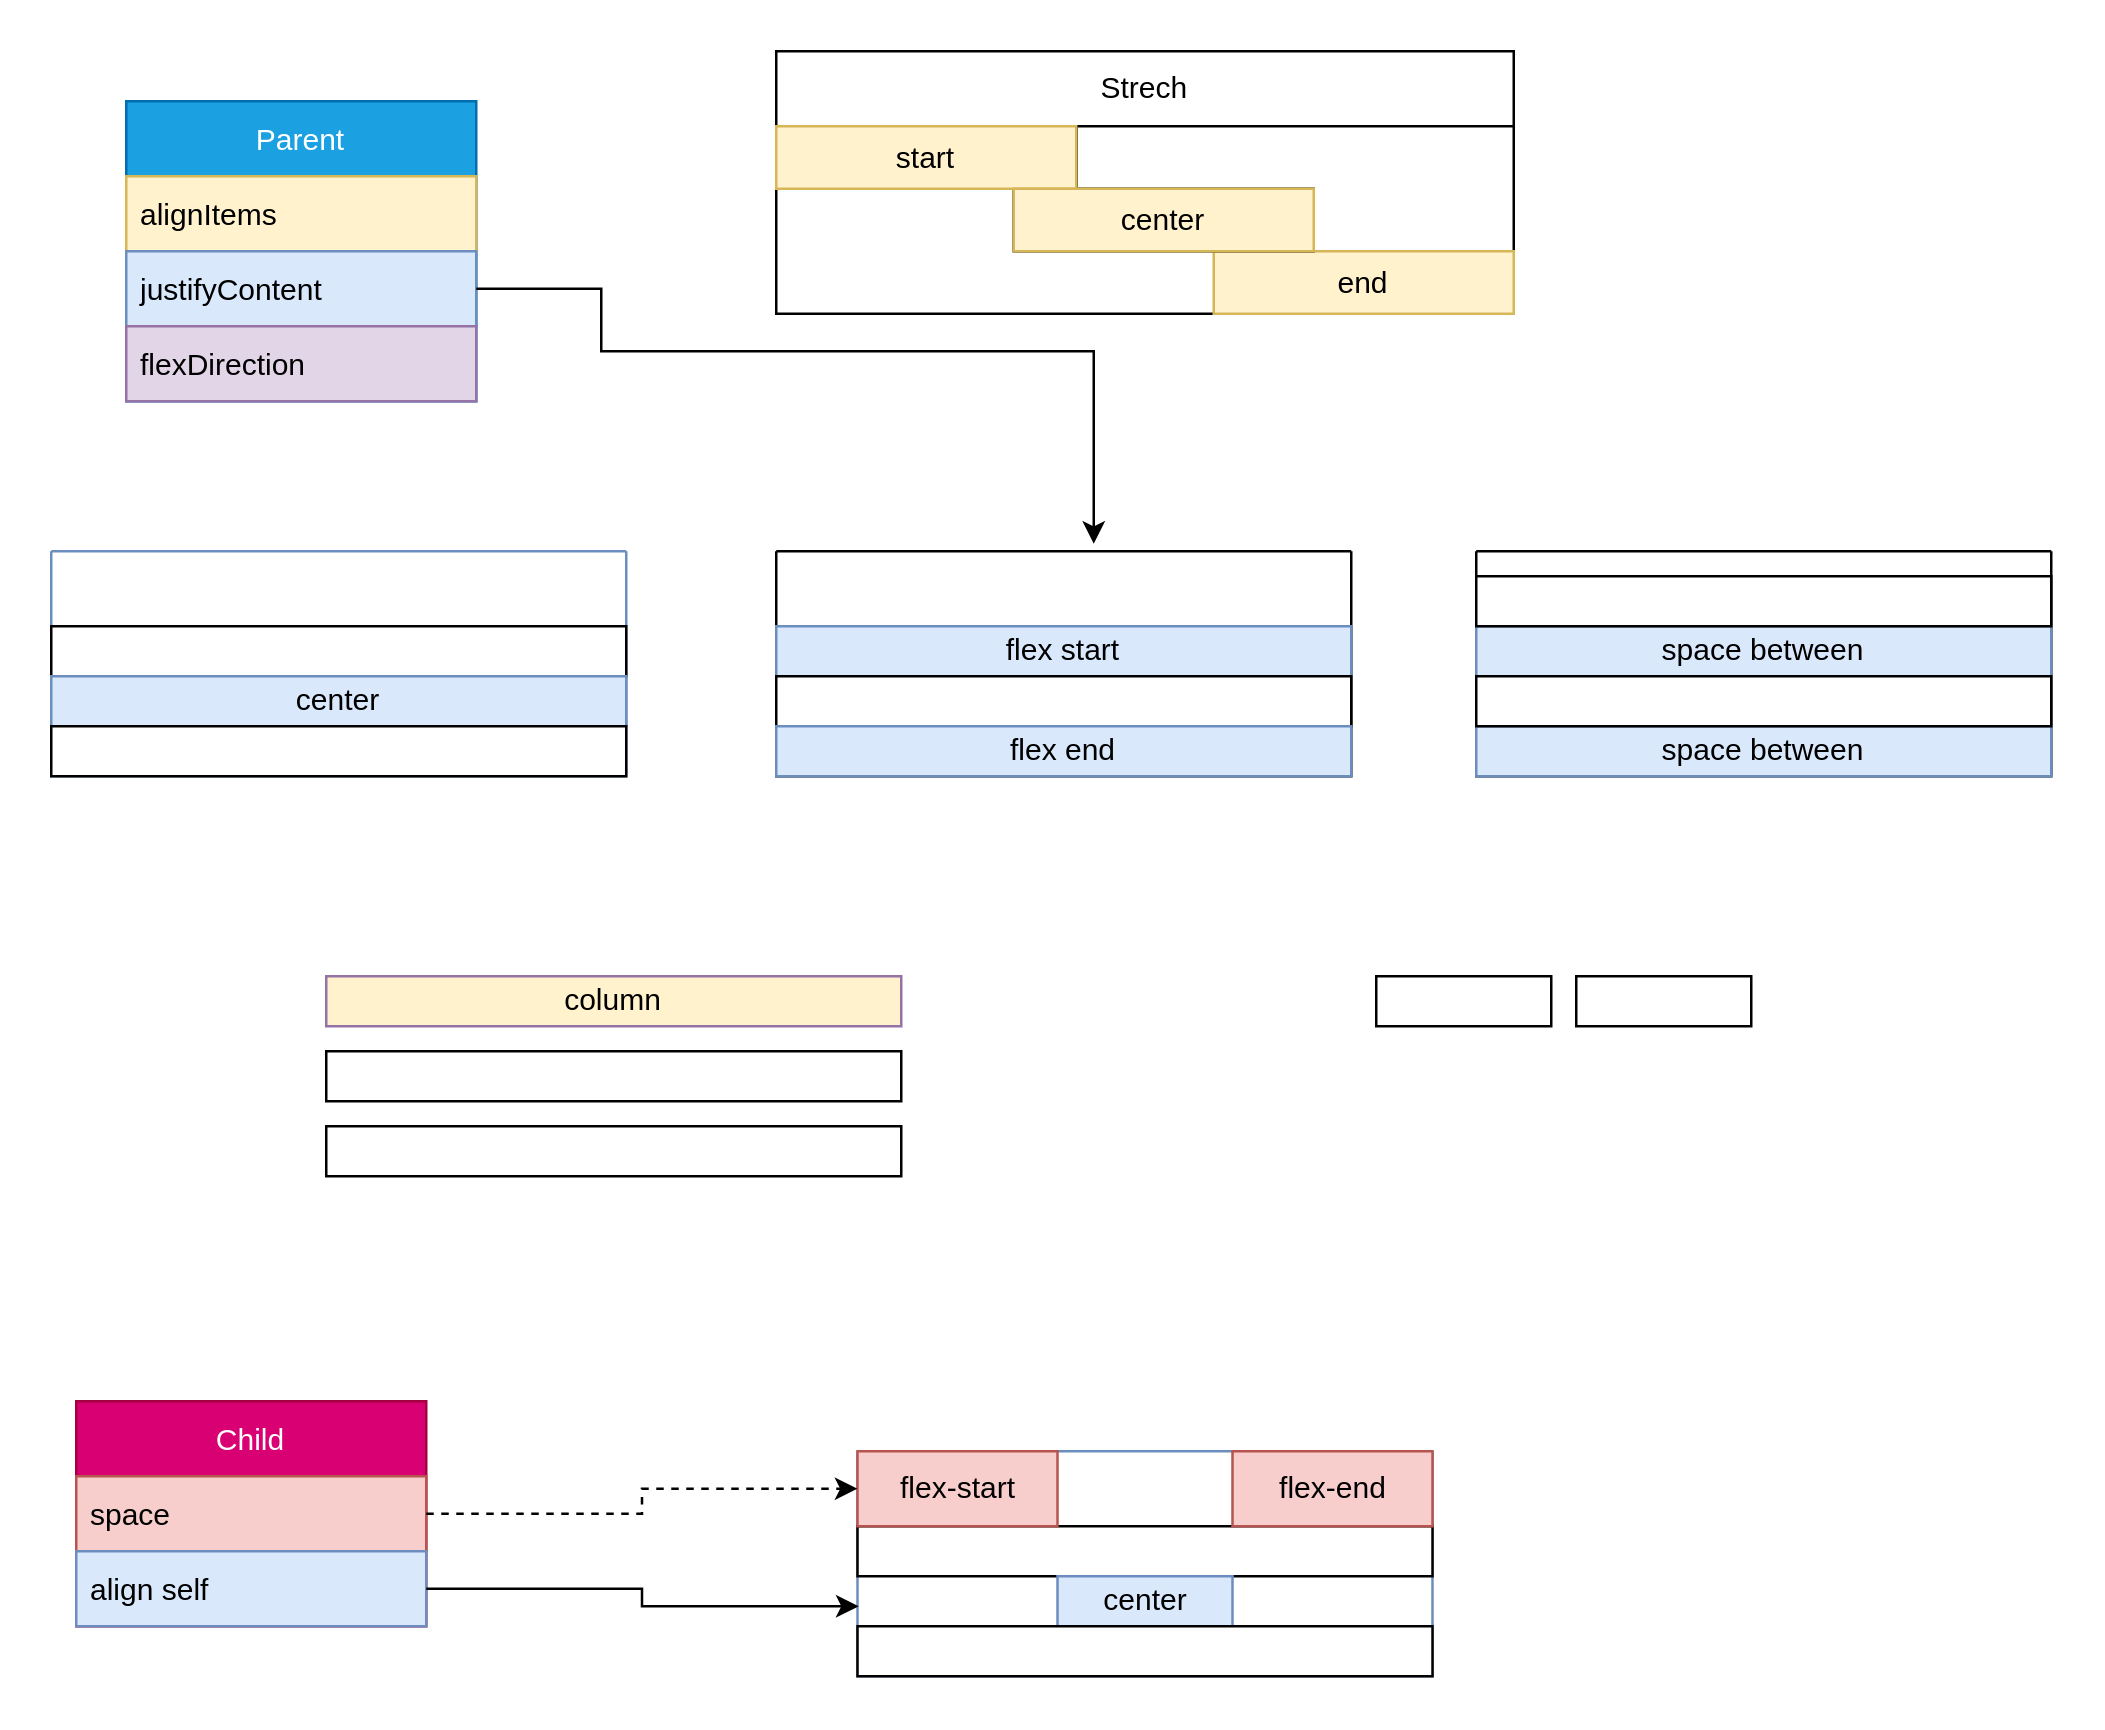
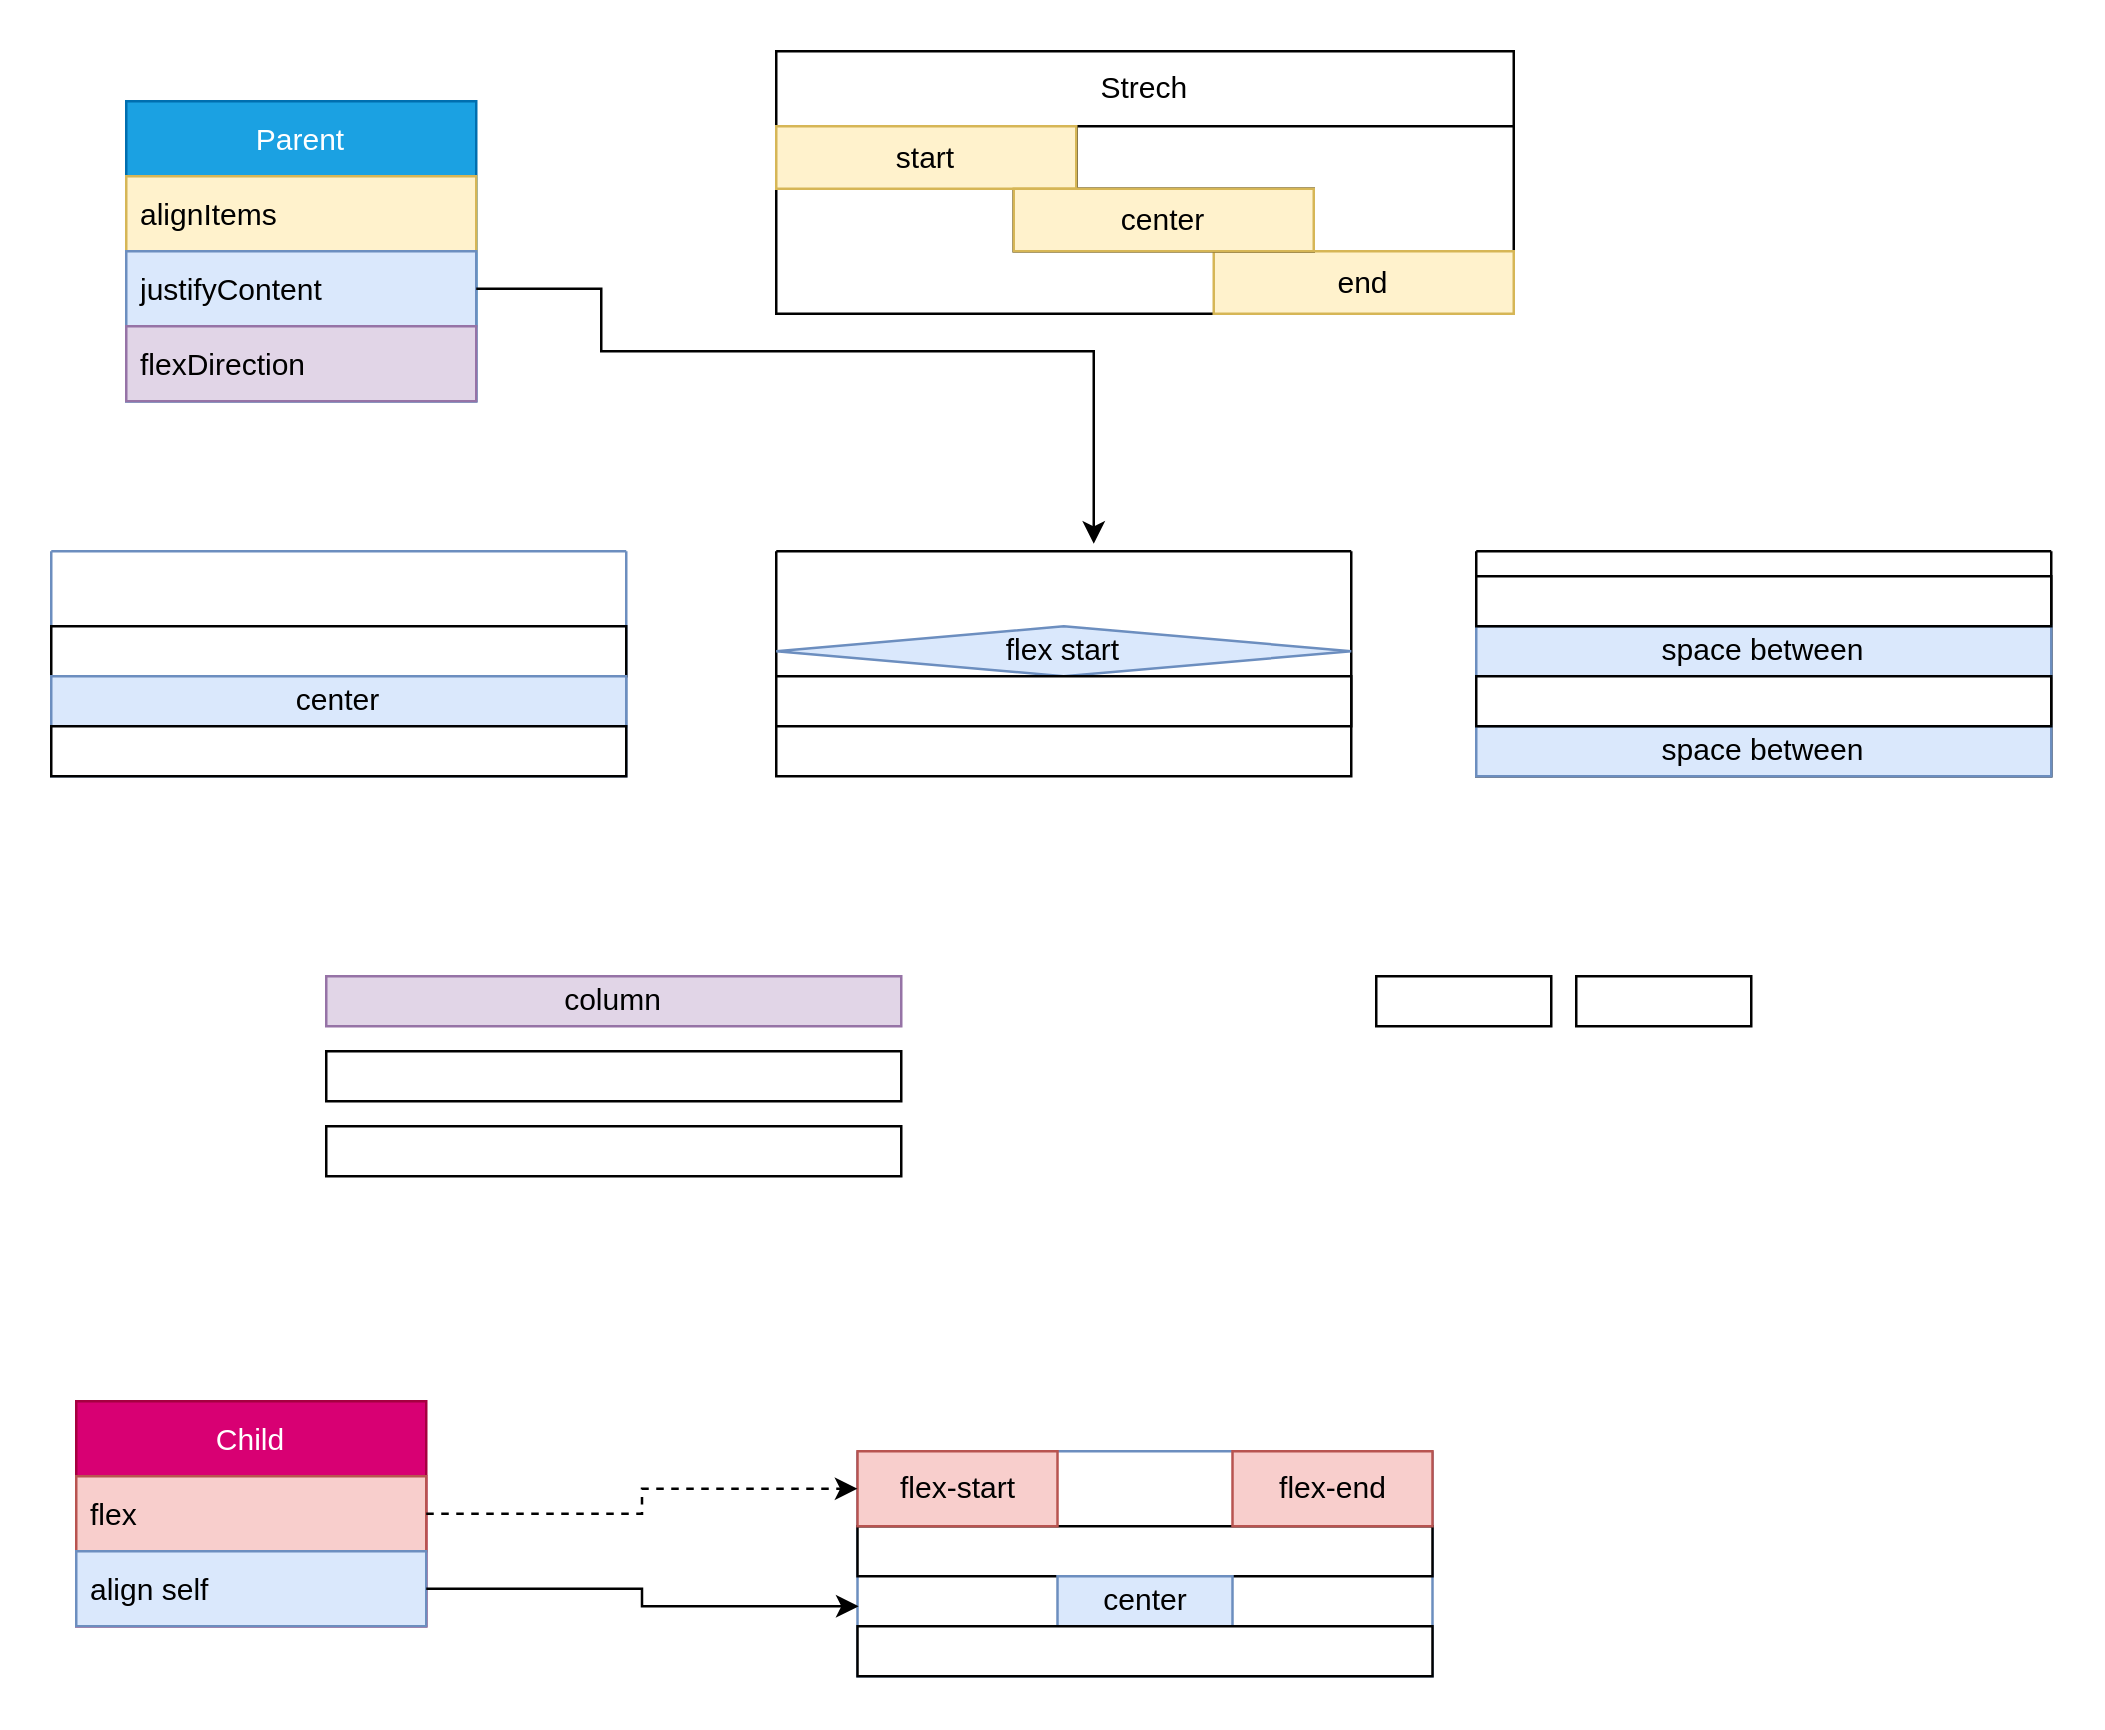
(1064, 651) -> (1064, 651)
(1064, 751) -> none
(614, 1001) -> (614, 1001)
(132, 1515) -> (120, 1515)
